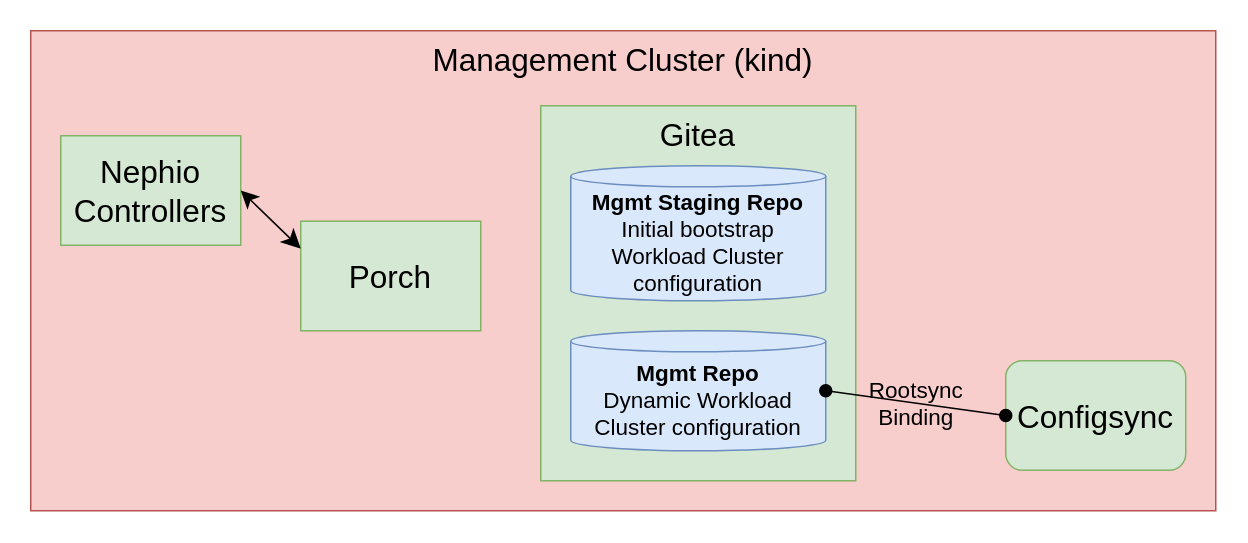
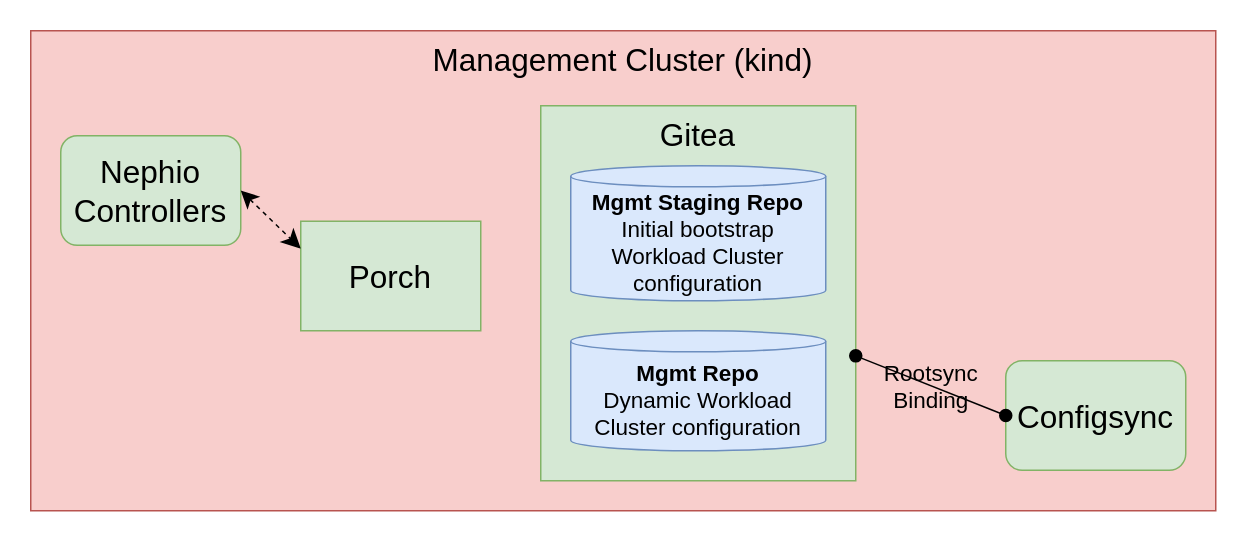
(151, 191) -> (151, 191)
(270, 219) -> (270, 219)
(916, 403) -> (931, 386)
